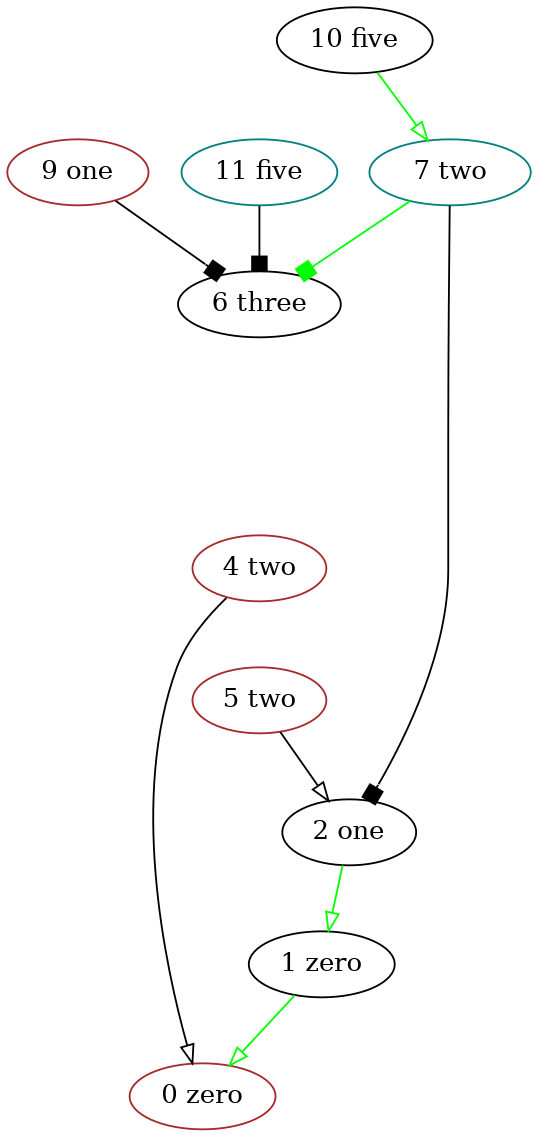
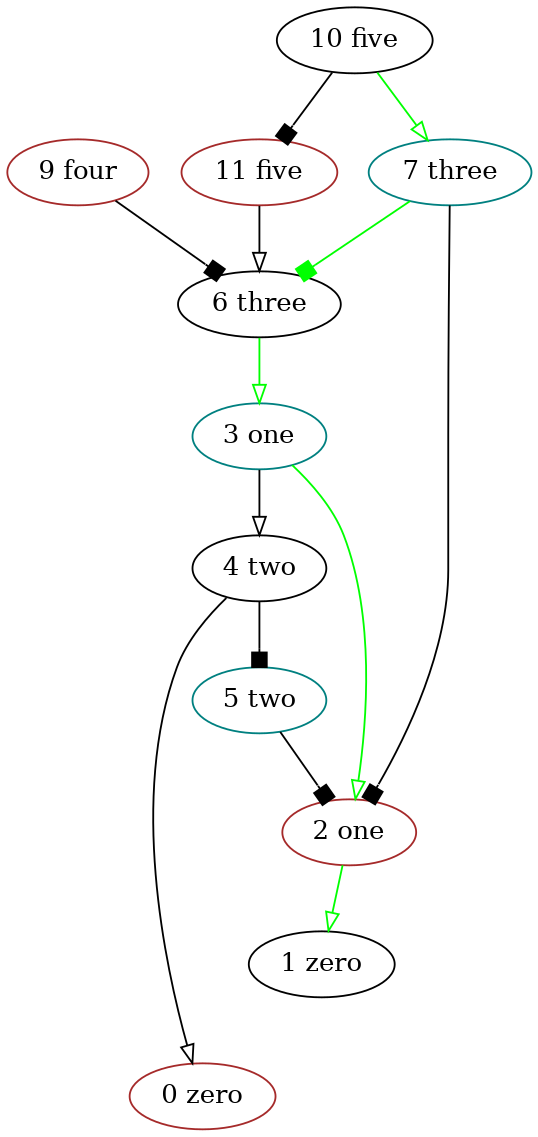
none -> (313, 99)
(78, 172) -> (78, 172)
(259, 172) -> (259, 172)
(450, 172) -> (450, 172)
(259, 229) -> (259, 229)
none -> (259, 436)
(259, 568) -> (259, 568)
none -> (259, 625)
(259, 700) -> (259, 700)
(299, 759) -> (299, 759)
(349, 832) -> (349, 832)
(268, 1024) -> none
